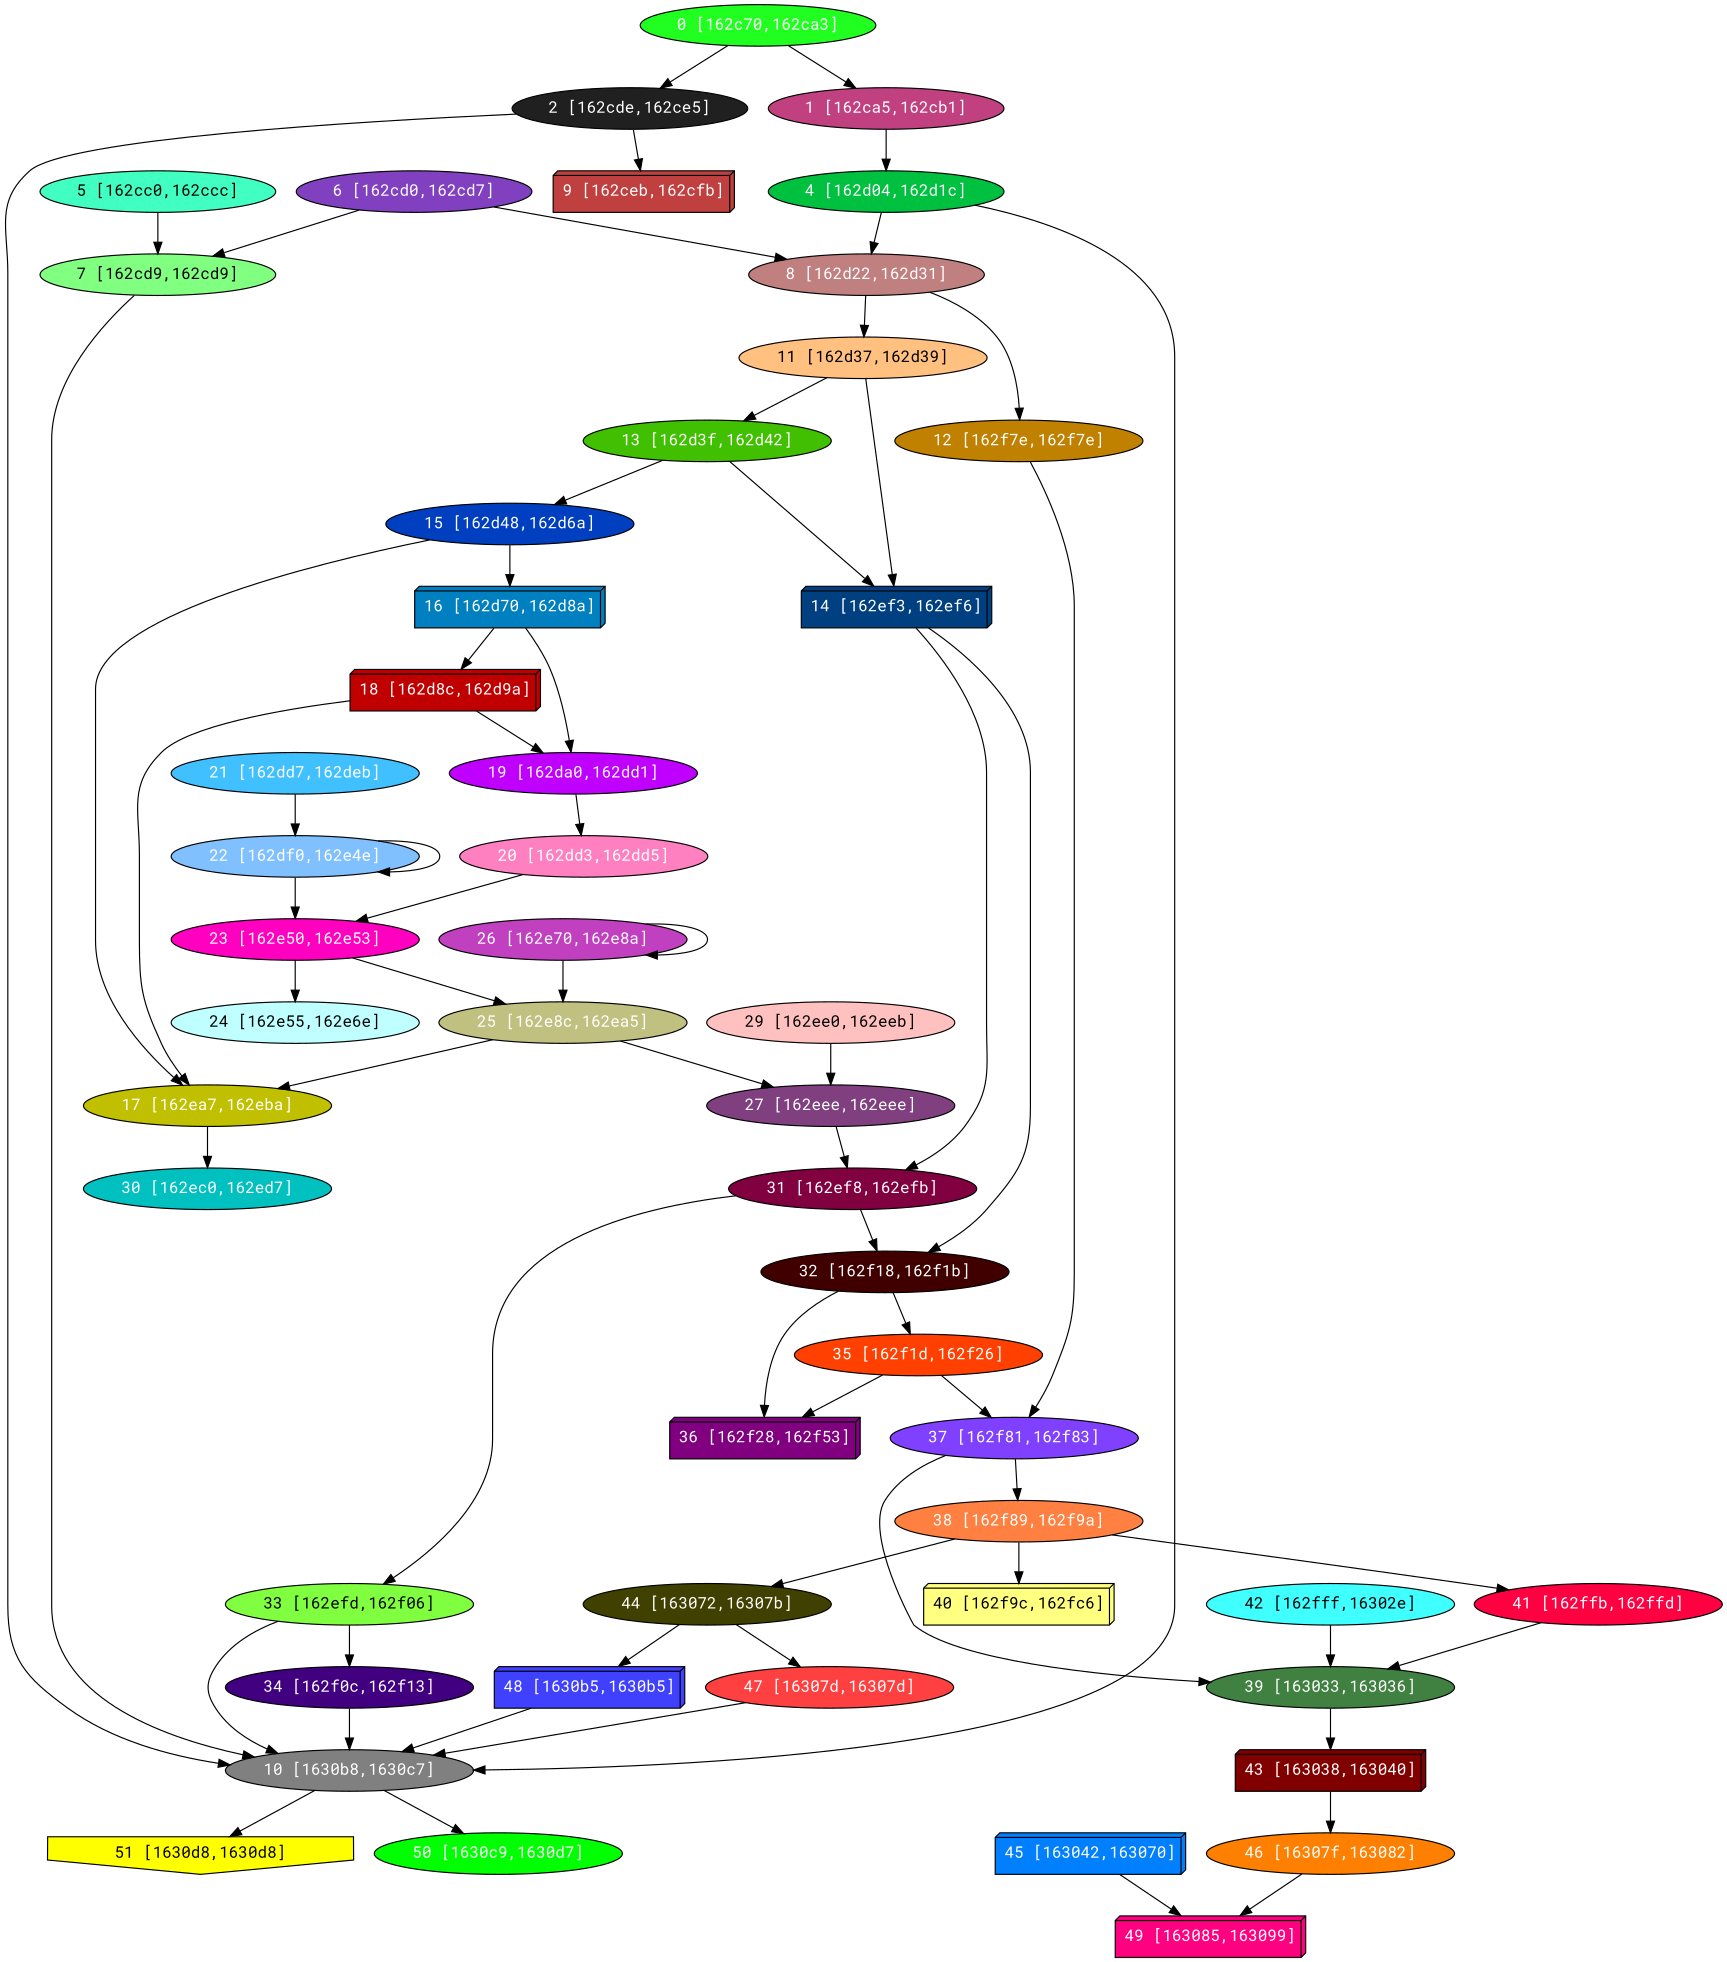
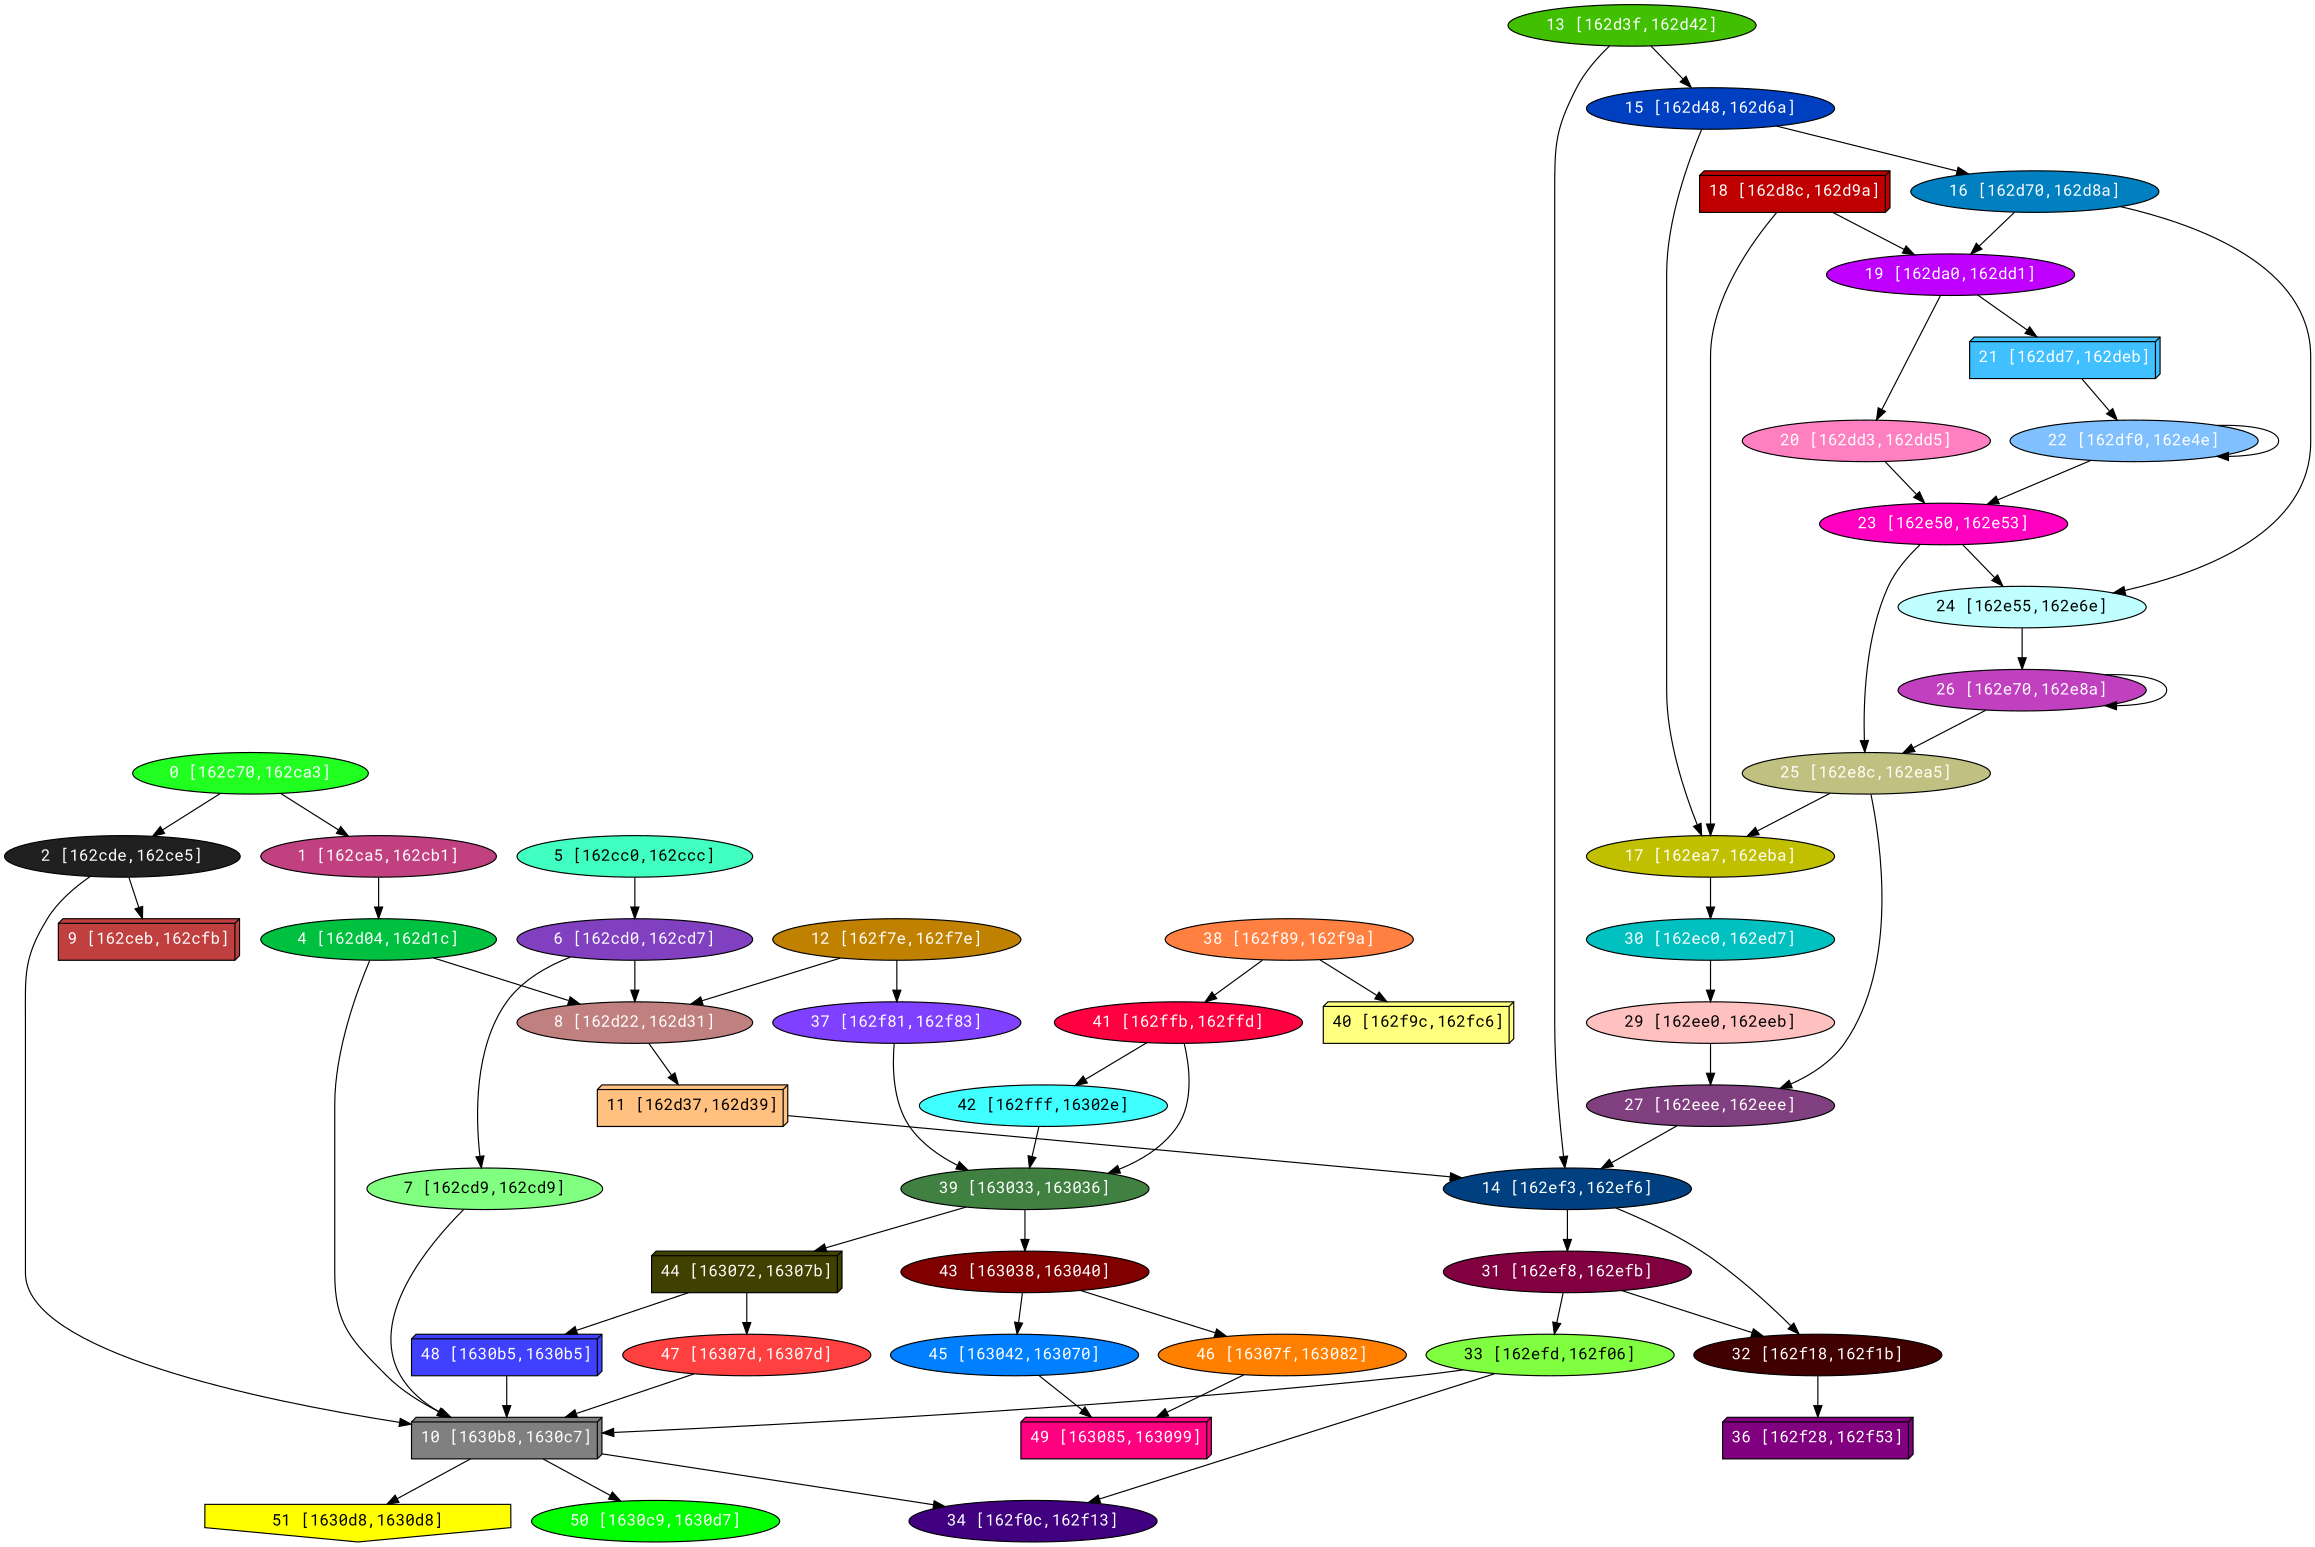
(158, 227) -> (635, 892)
none -> (2002, 312)
(995, 335) -> (771, 979)
(863, 358) -> (693, 1106)
(791, 397) -> none
(510, 607) -> (2035, 192)
(897, 607) -> (1567, 1189)
none -> (2022, 643)
(481, 644) -> (2311, 397)
(295, 773) -> (2065, 358)
none -> (1710, 975)
none -> (1116, 1061)
(840, 1142) -> (1644, 1144)
none -> (1020, 1308)
(918, 1355) -> none
(1016, 1474) -> none
(869, 1561) -> (896, 1227)
(707, 1604) -> (747, 1272)
(349, 1723) -> (768, 1479)
(349, 1770) -> (507, 1438)
(1331, 1770) -> (1025, 1272)
(1090, 1854) -> (1015, 1355)
